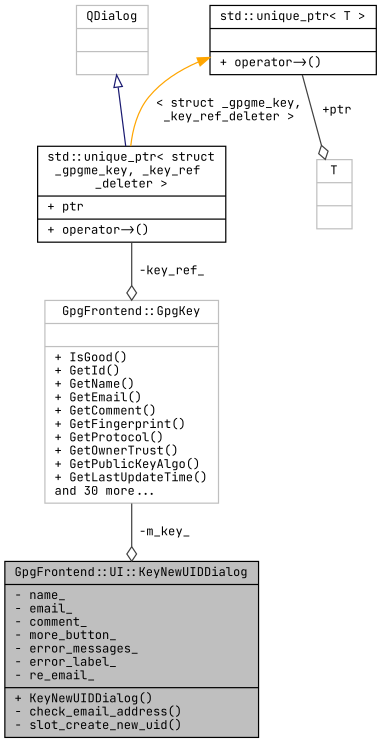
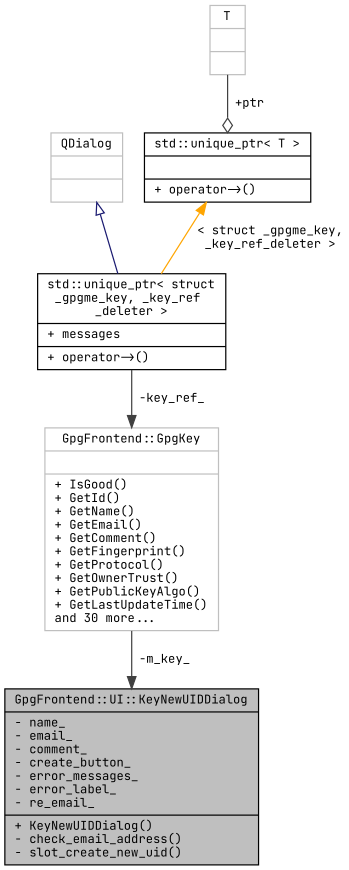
(312, 110) -> (228, 96)
(66, 207) -> (84, 334)
(132, 264) -> (132, 393)
(132, 525) -> (132, 654)
(66, 635) -> (73, 763)
